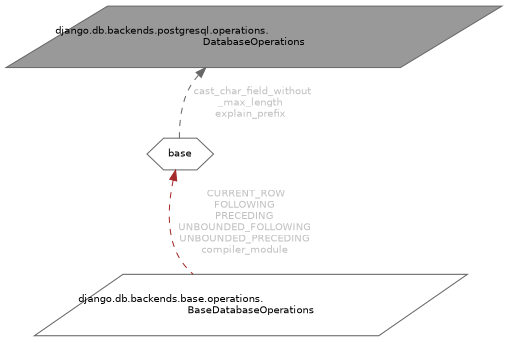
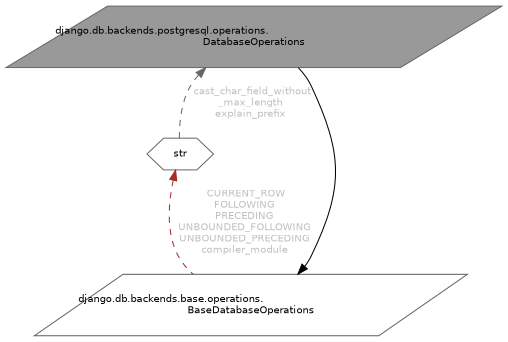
(180, 154) -> (180, 154)
none -> (335, 166)
